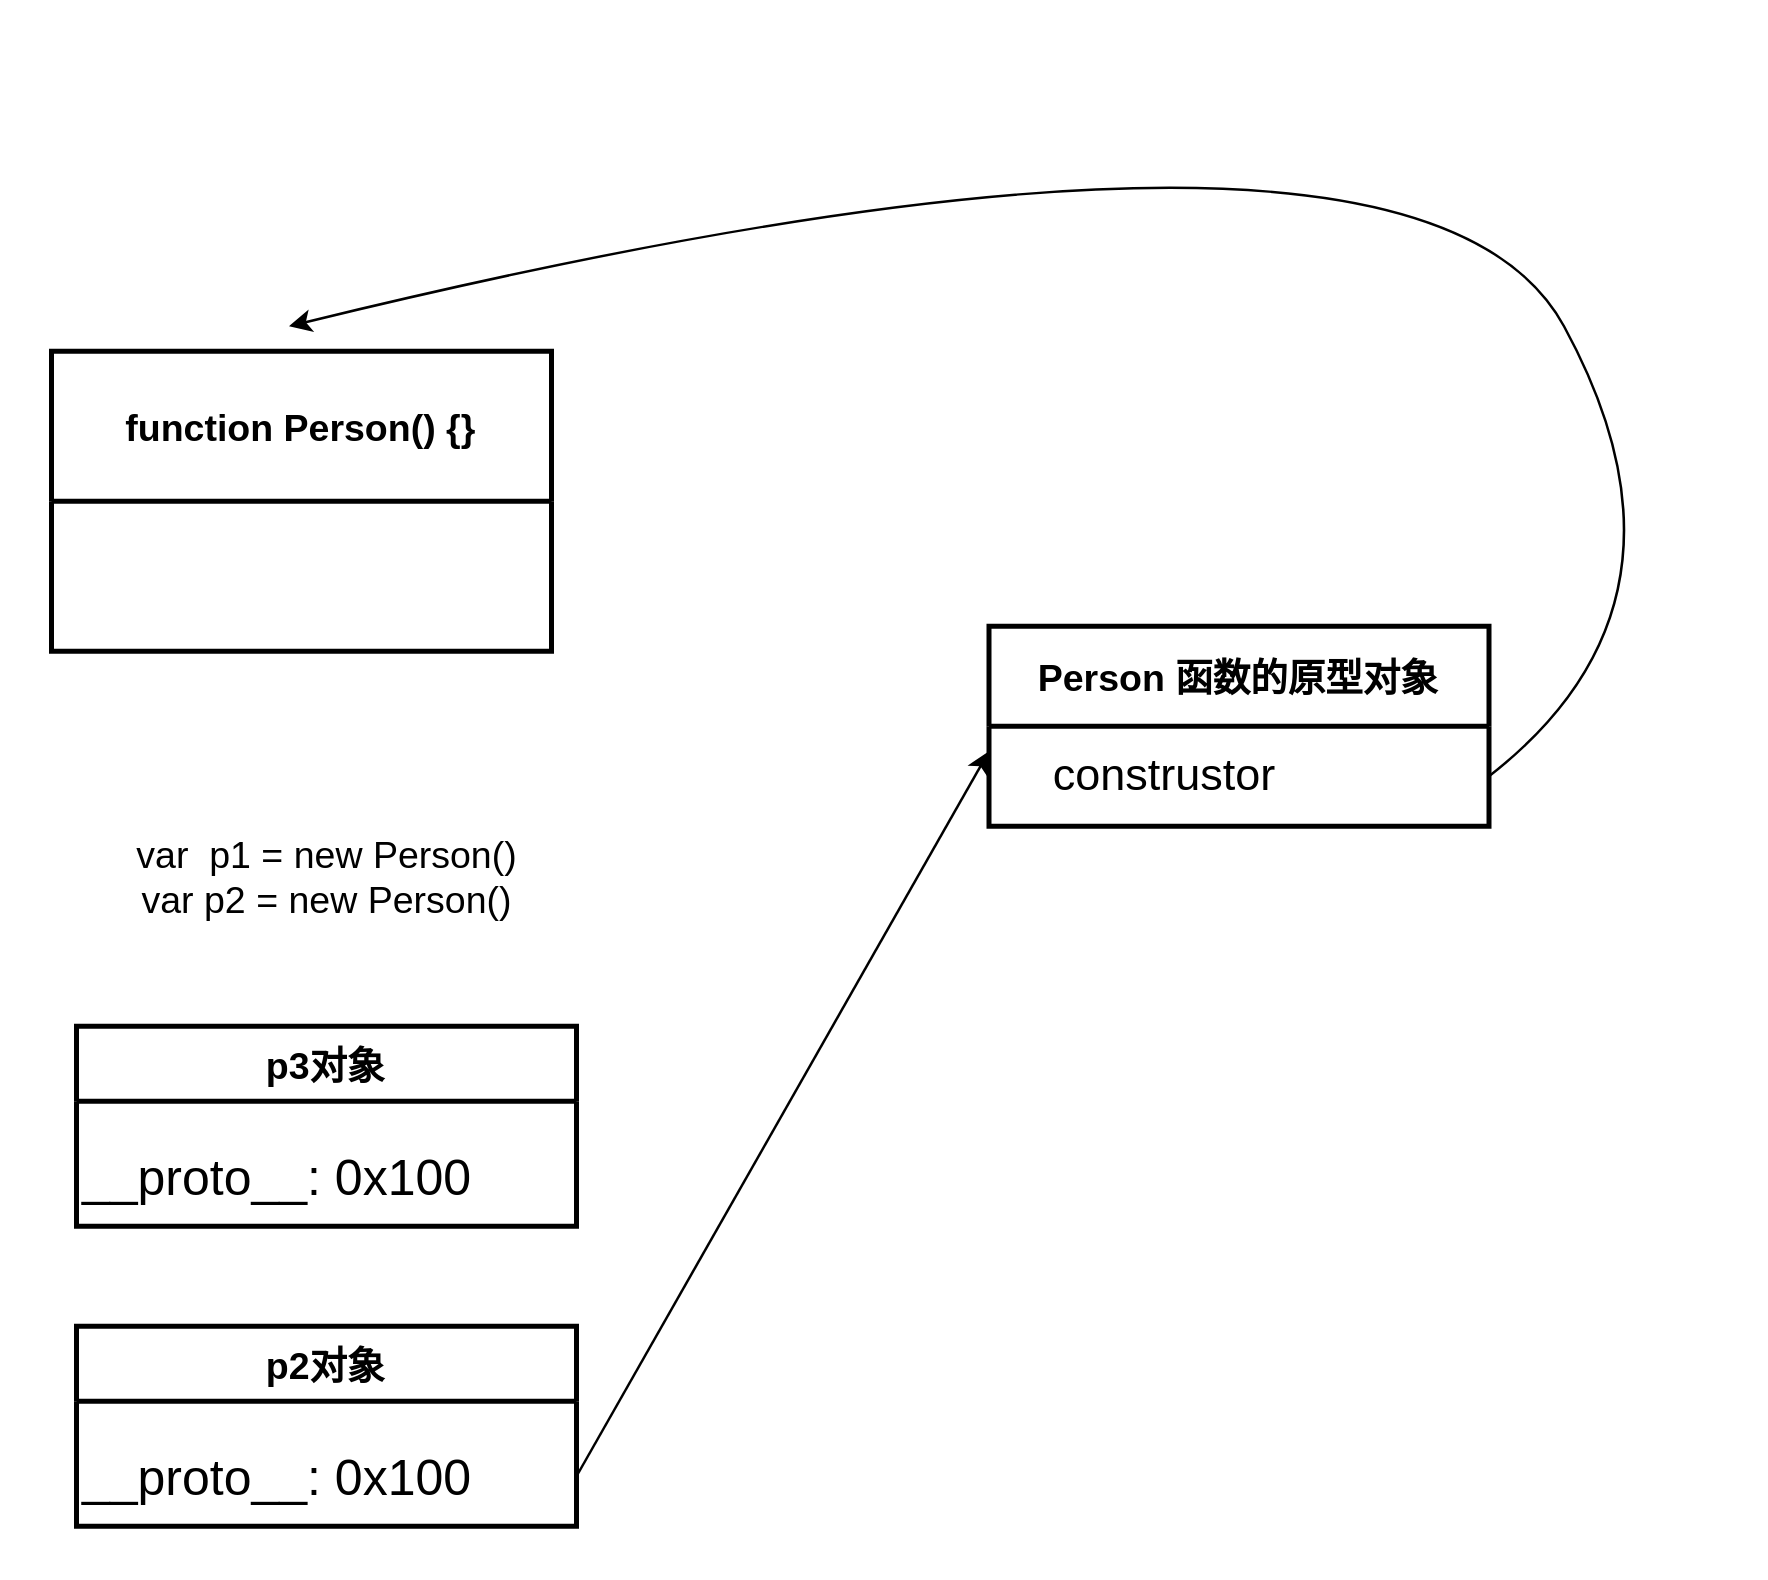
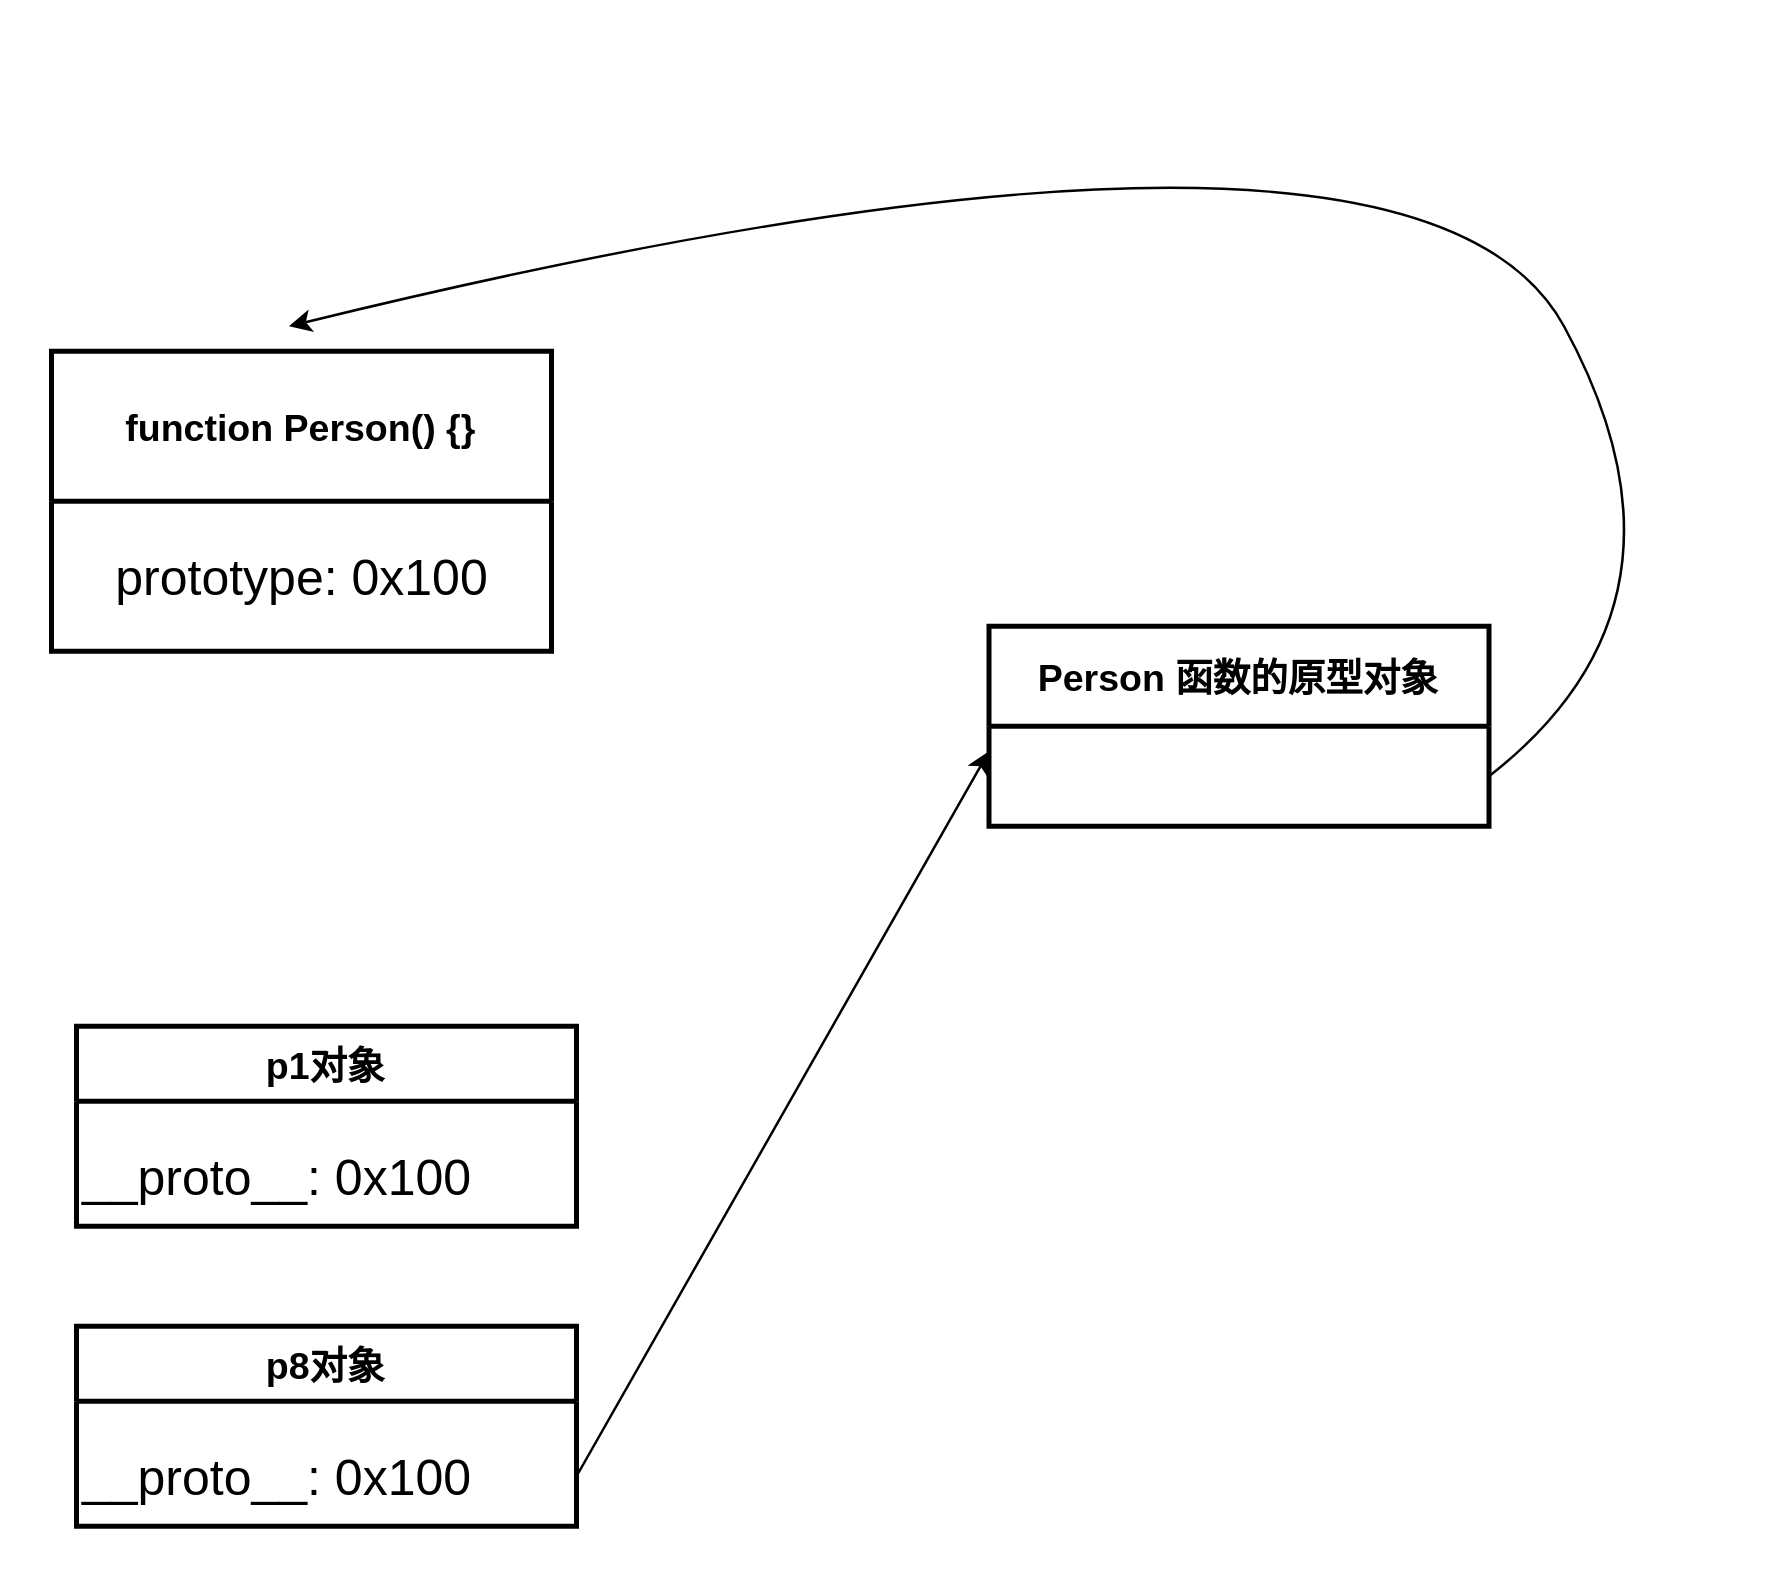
none -> (301, 576)
(1164, 776) -> none
(326, 876) -> none
(325, 1066) -> (325, 1066)
(325, 1366) -> (325, 1366)
